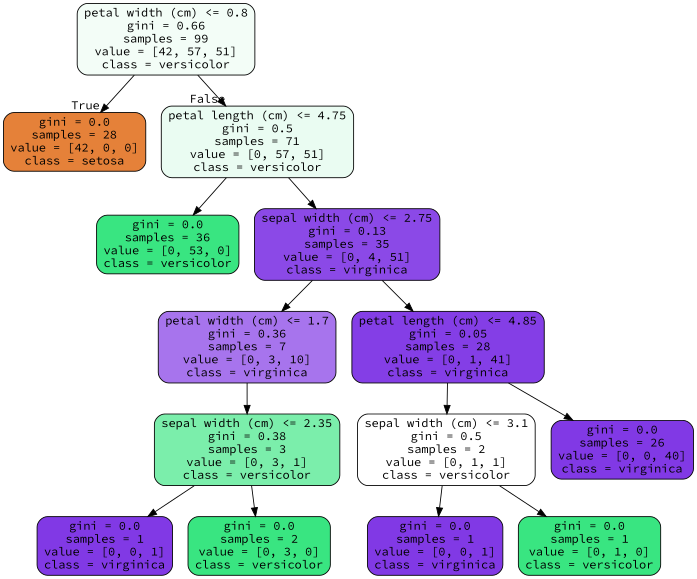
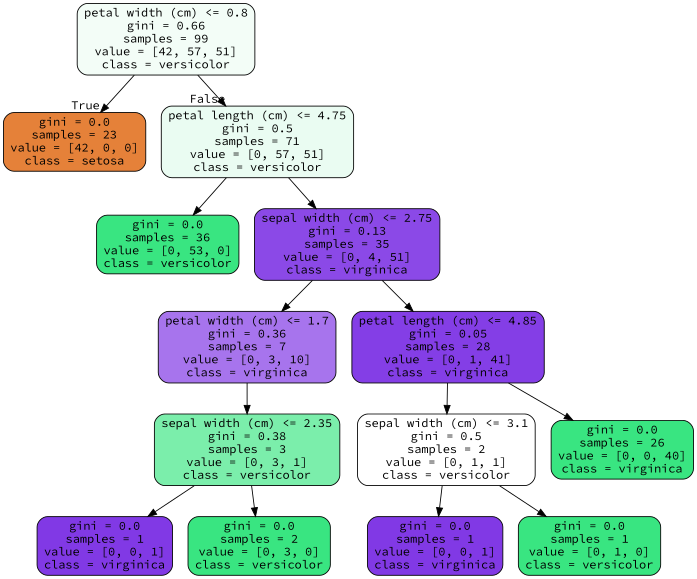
(75, 142) -> (75, 142)
(622, 450) -> (622, 450)
